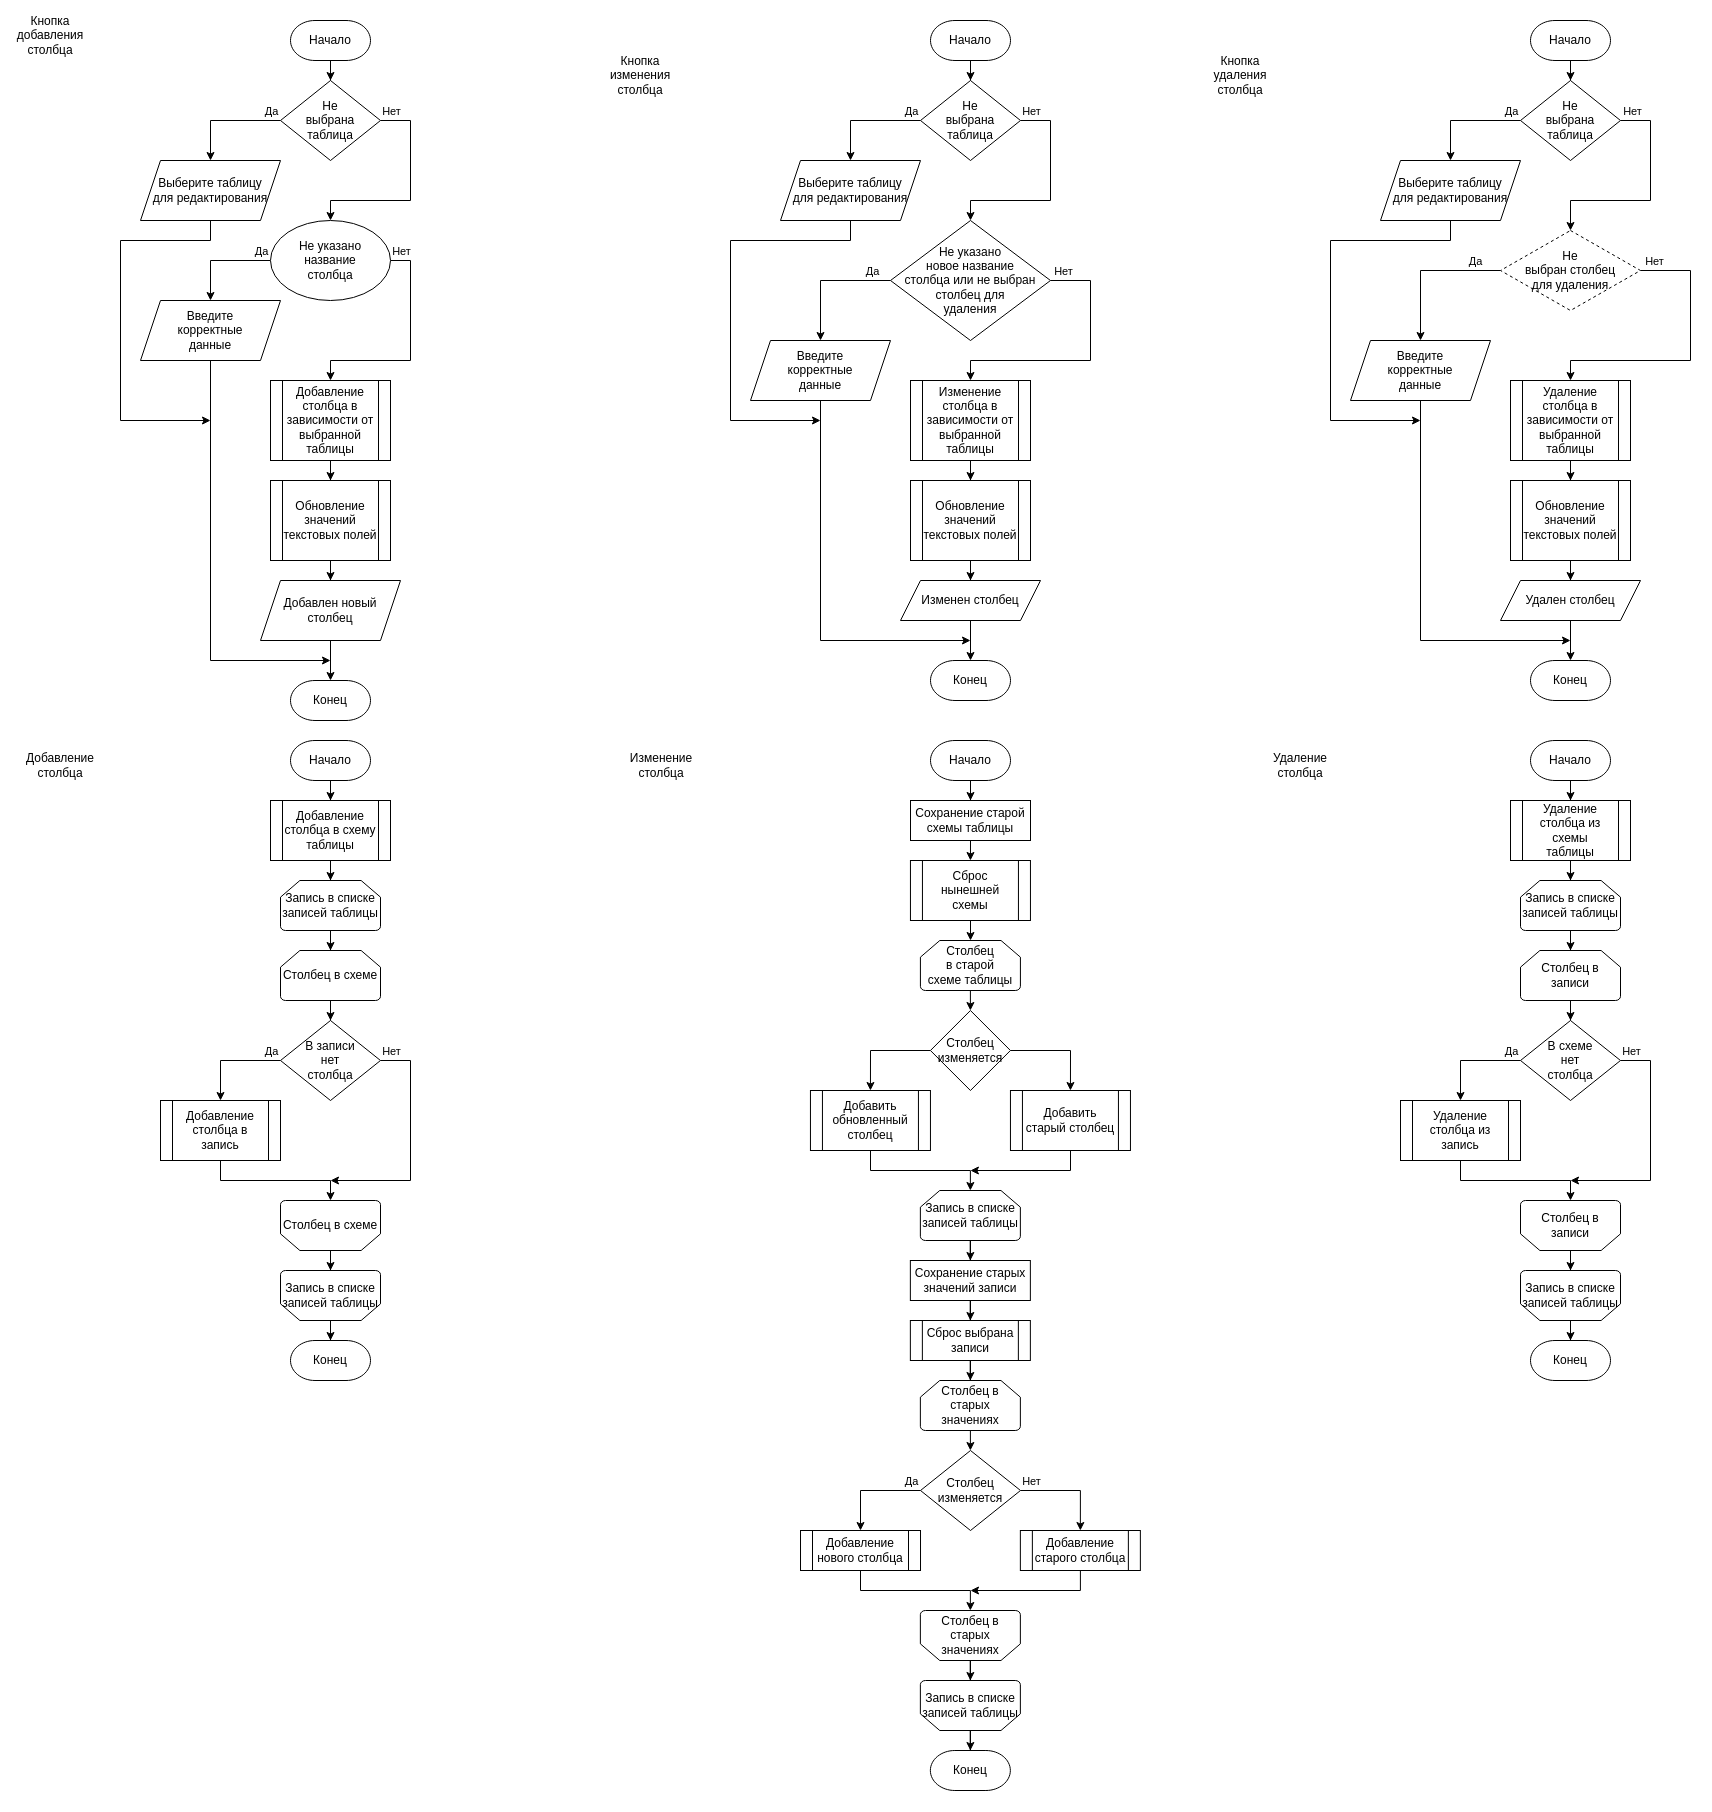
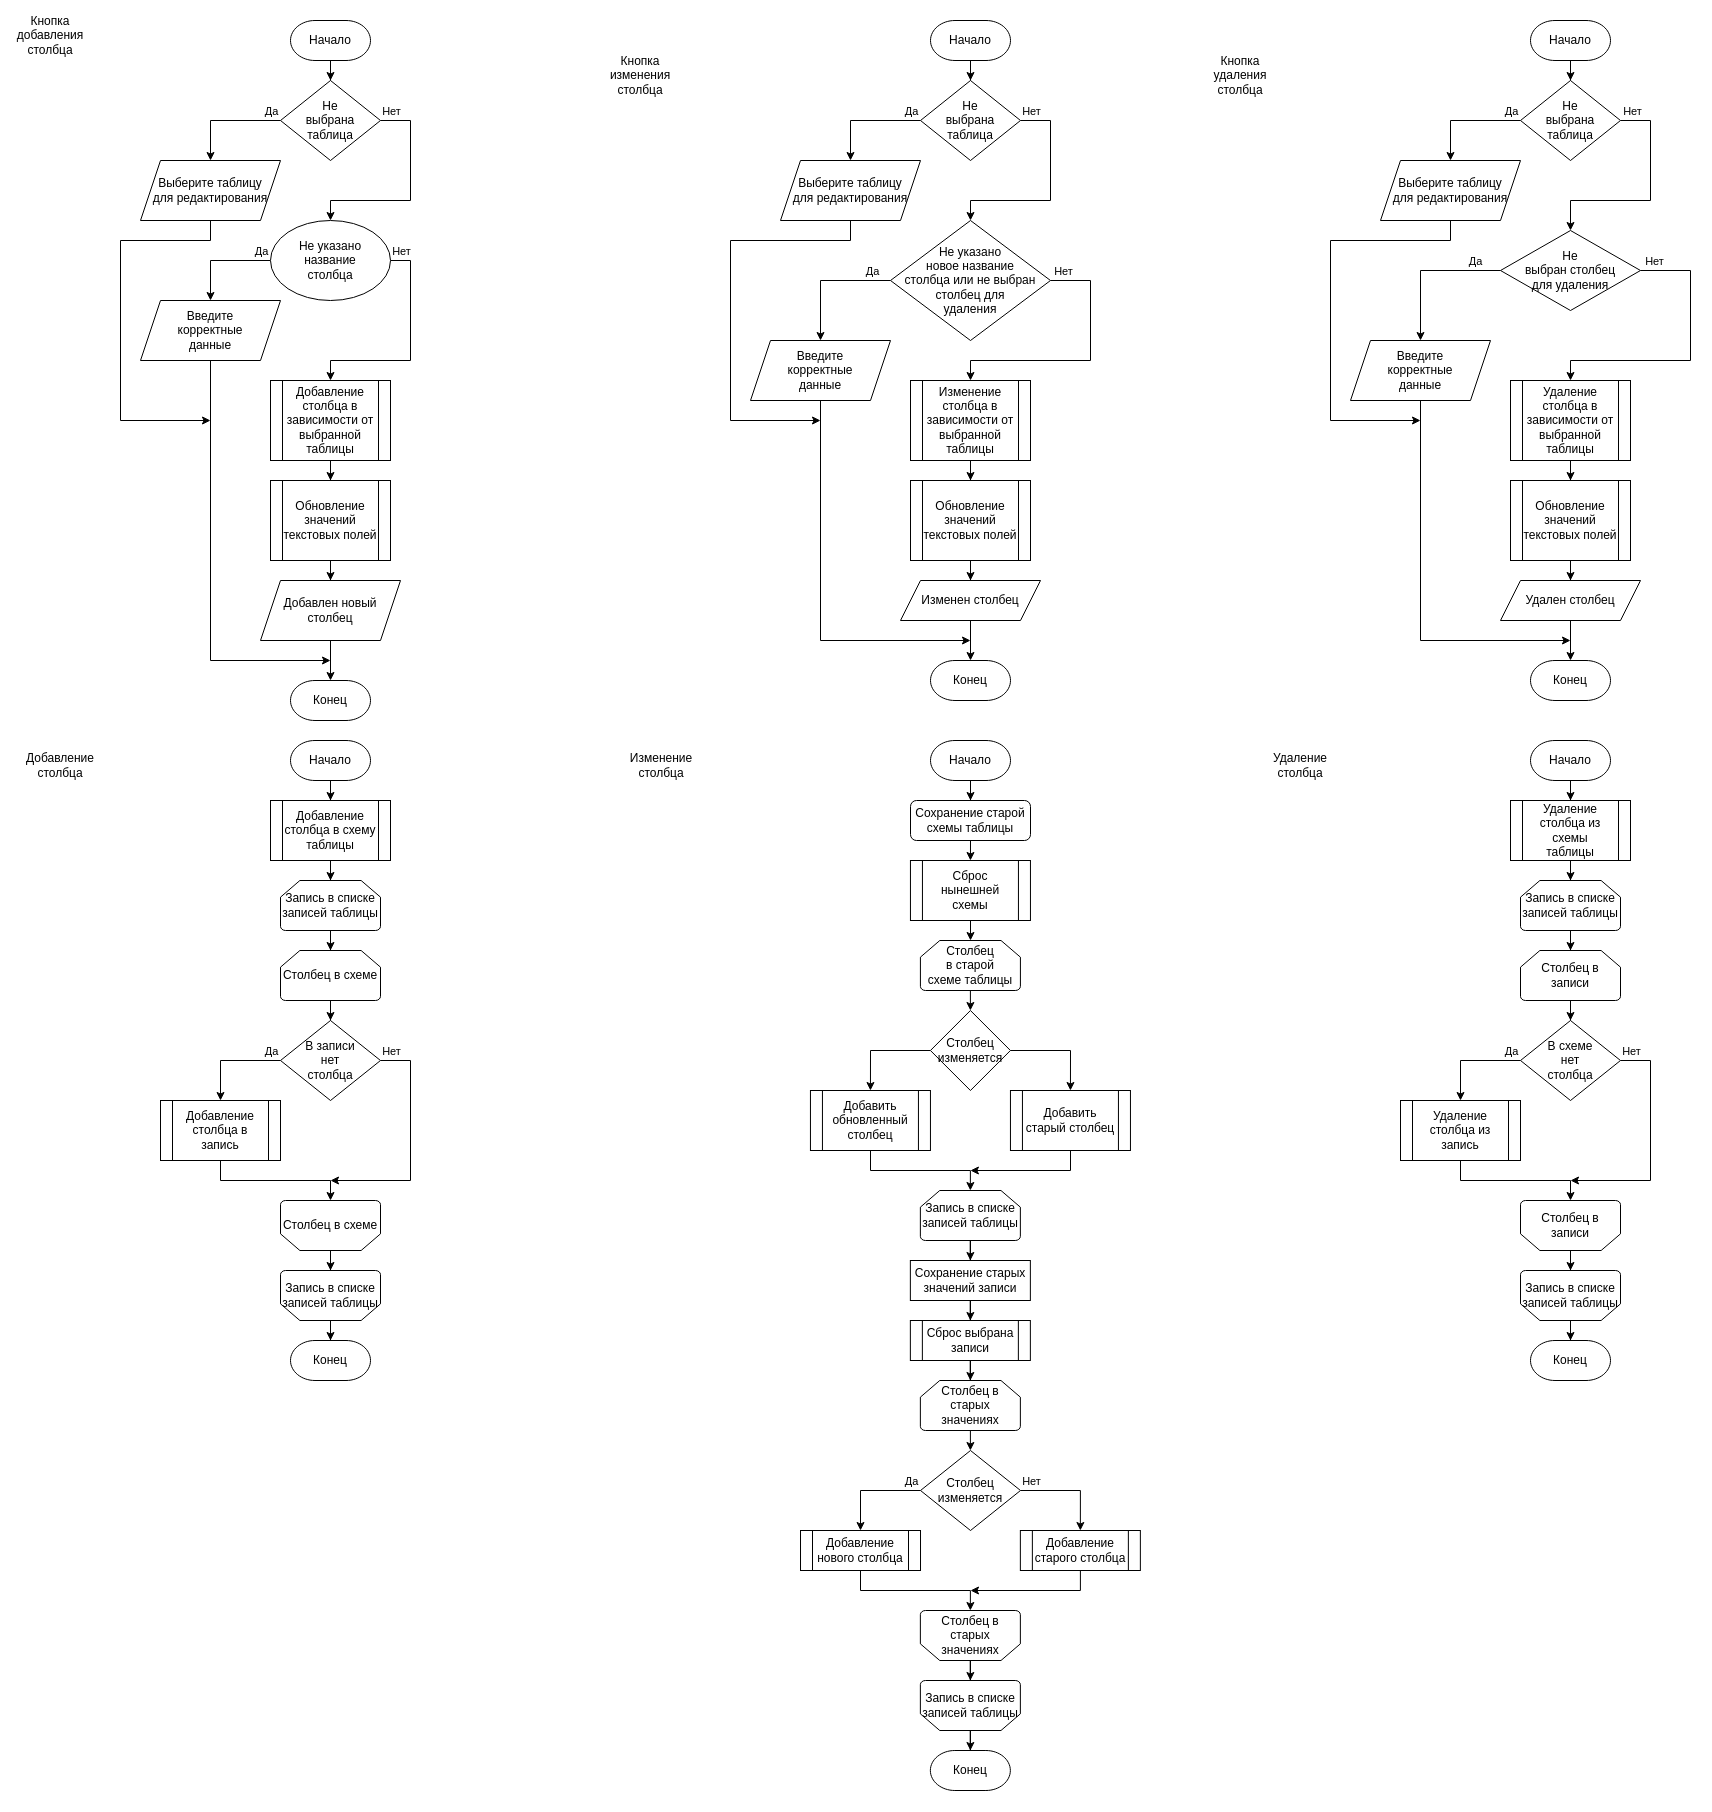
(1571, 271) -> (1571, 271)
(971, 821) -> (971, 821)
